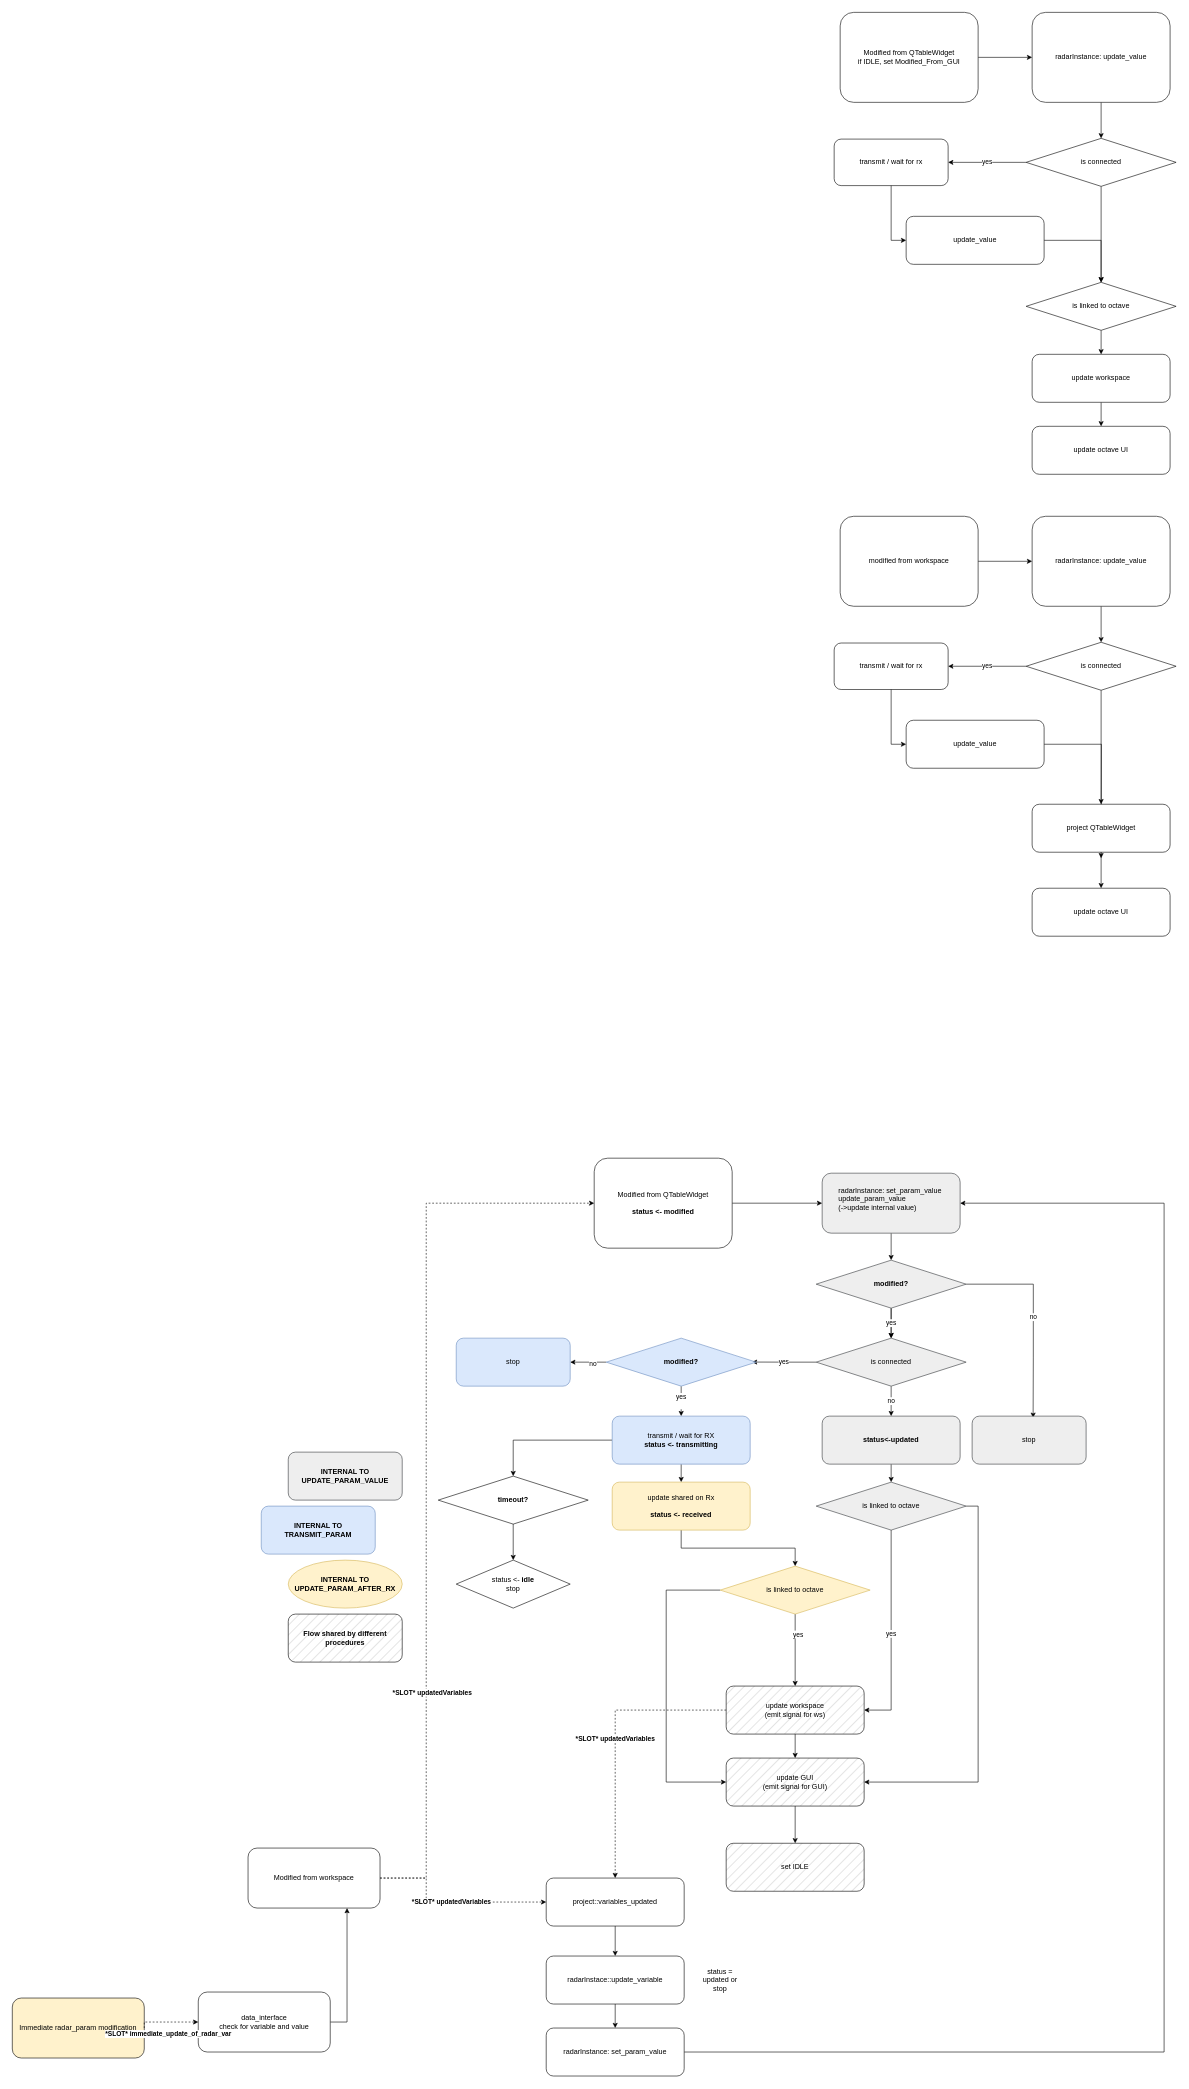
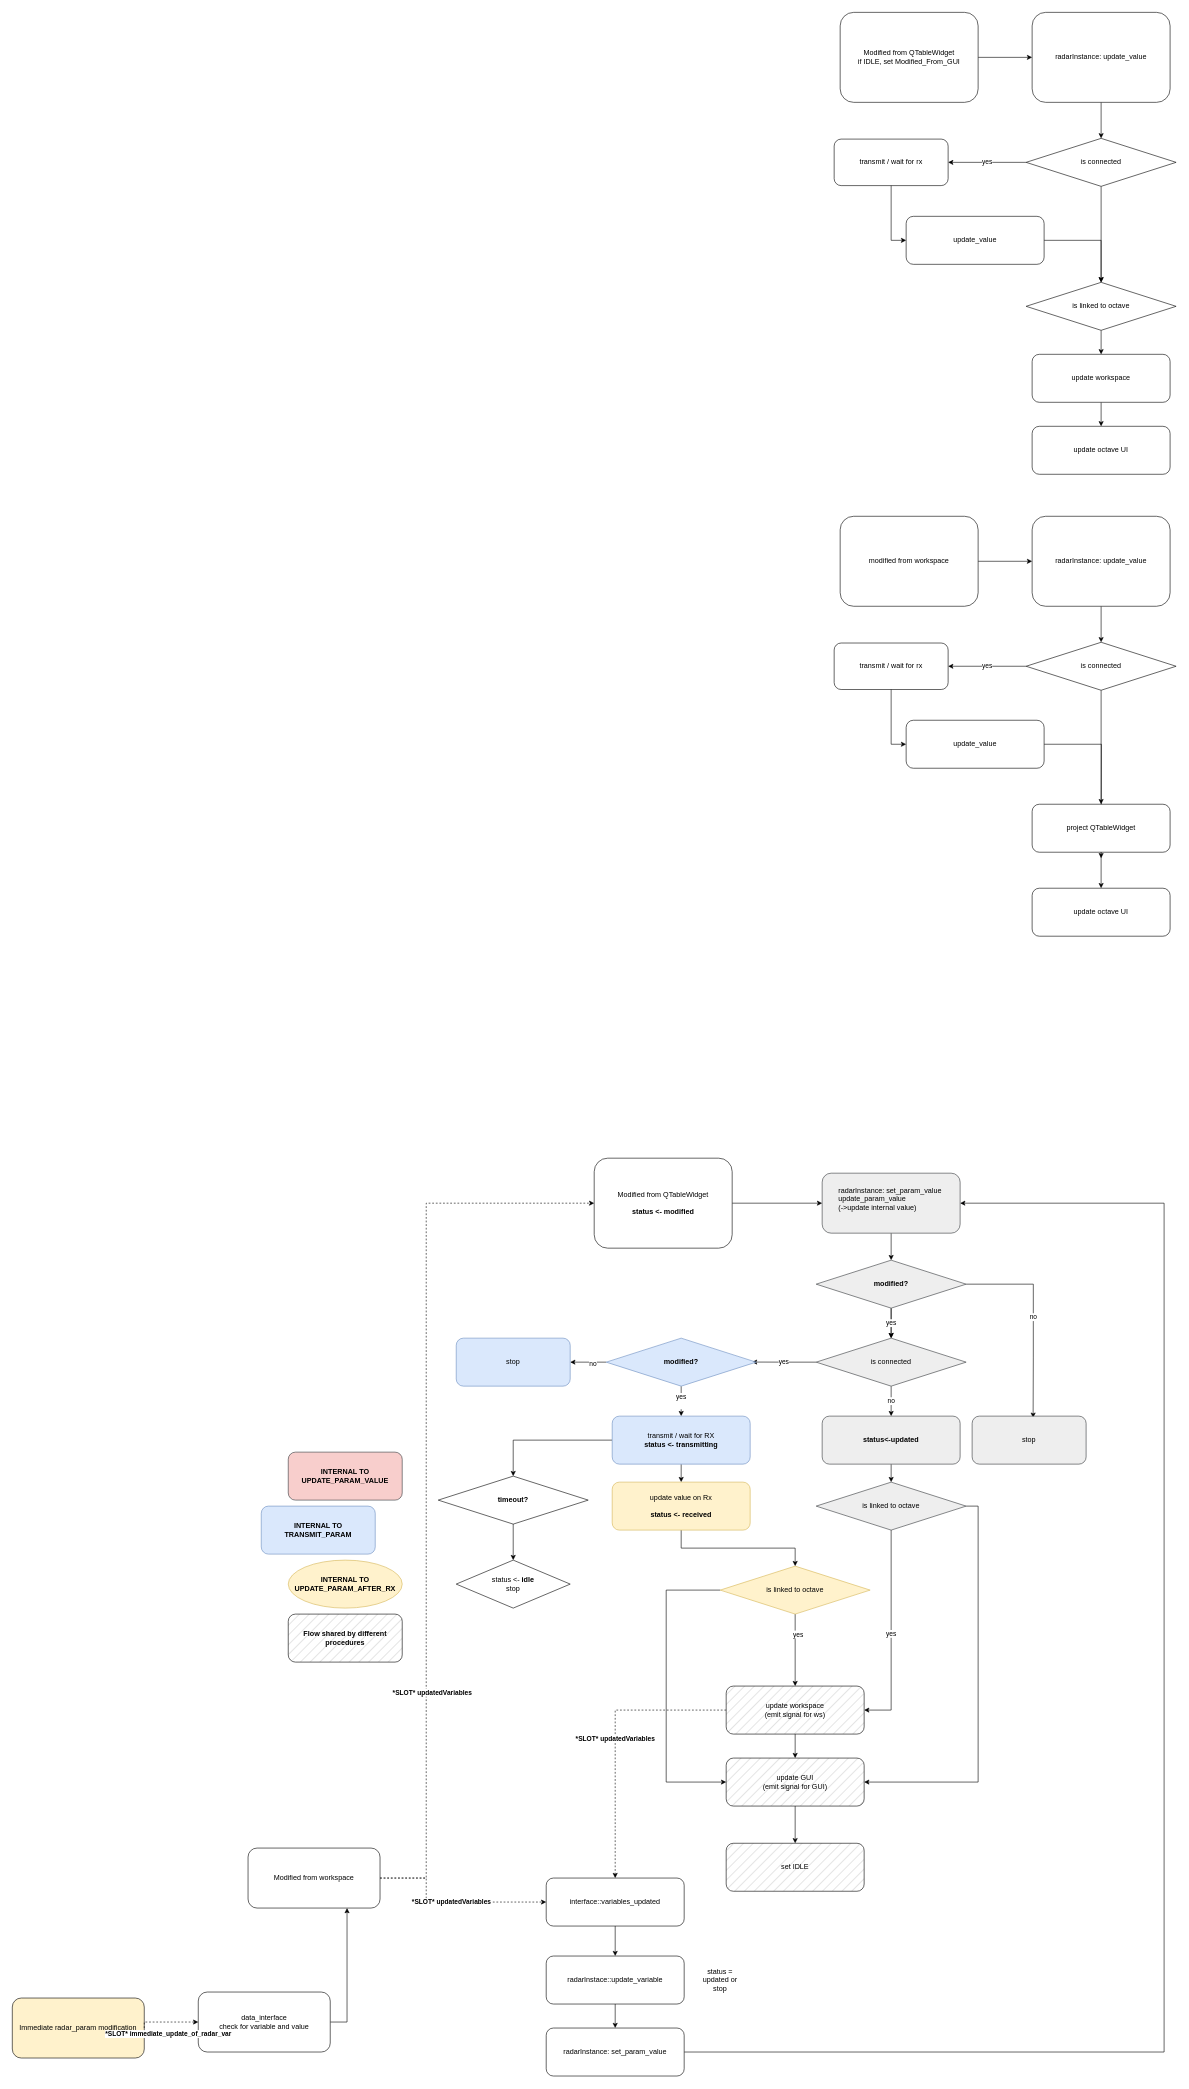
(345, 1476) -> (345, 1476)
(681, 1506) -> (681, 1506)
(615, 1902) -> (615, 1902)
